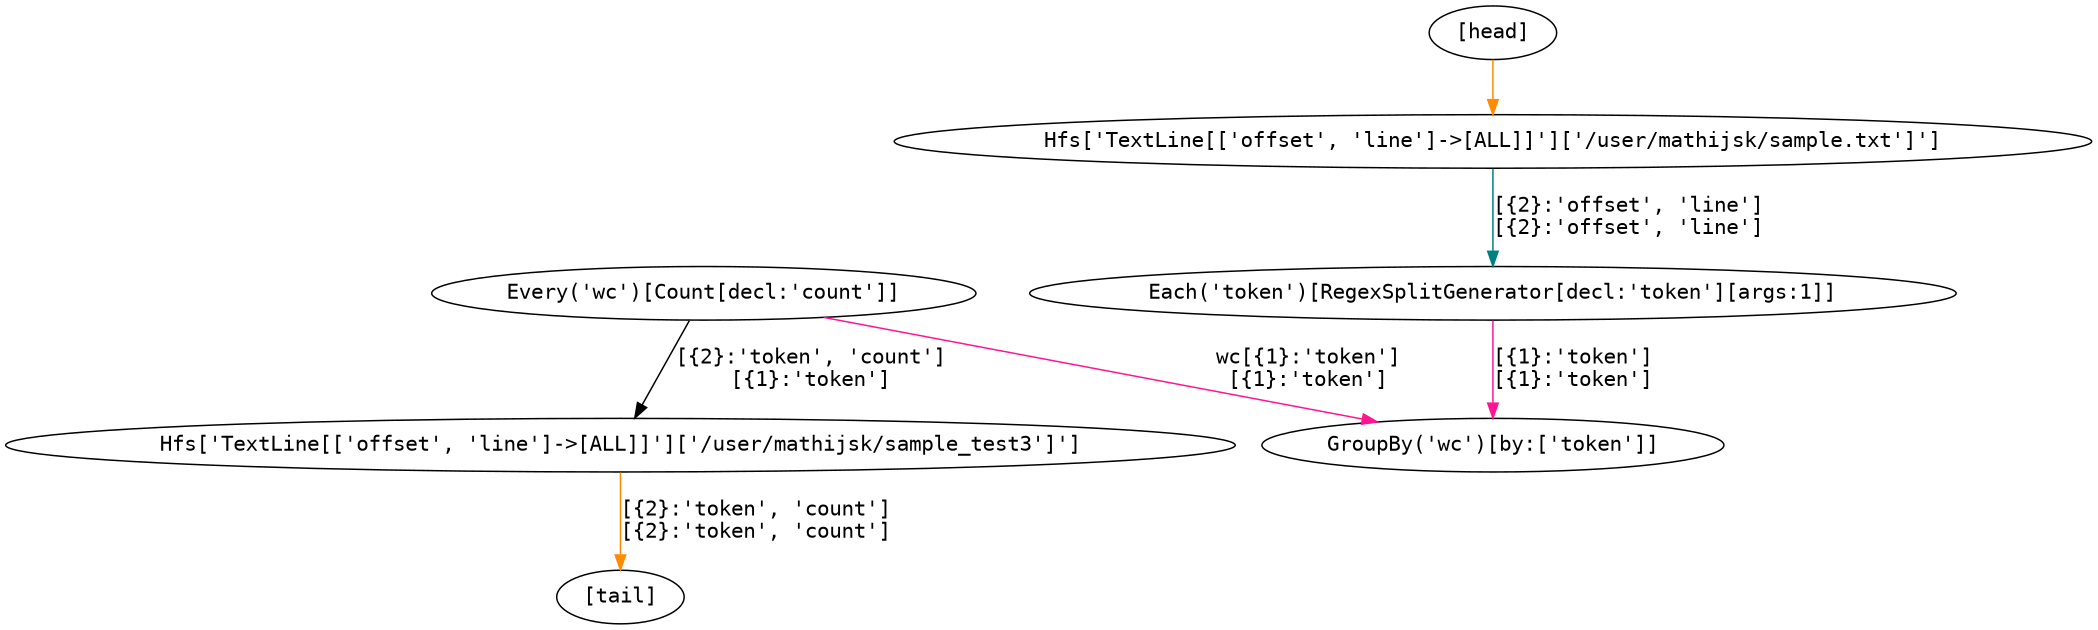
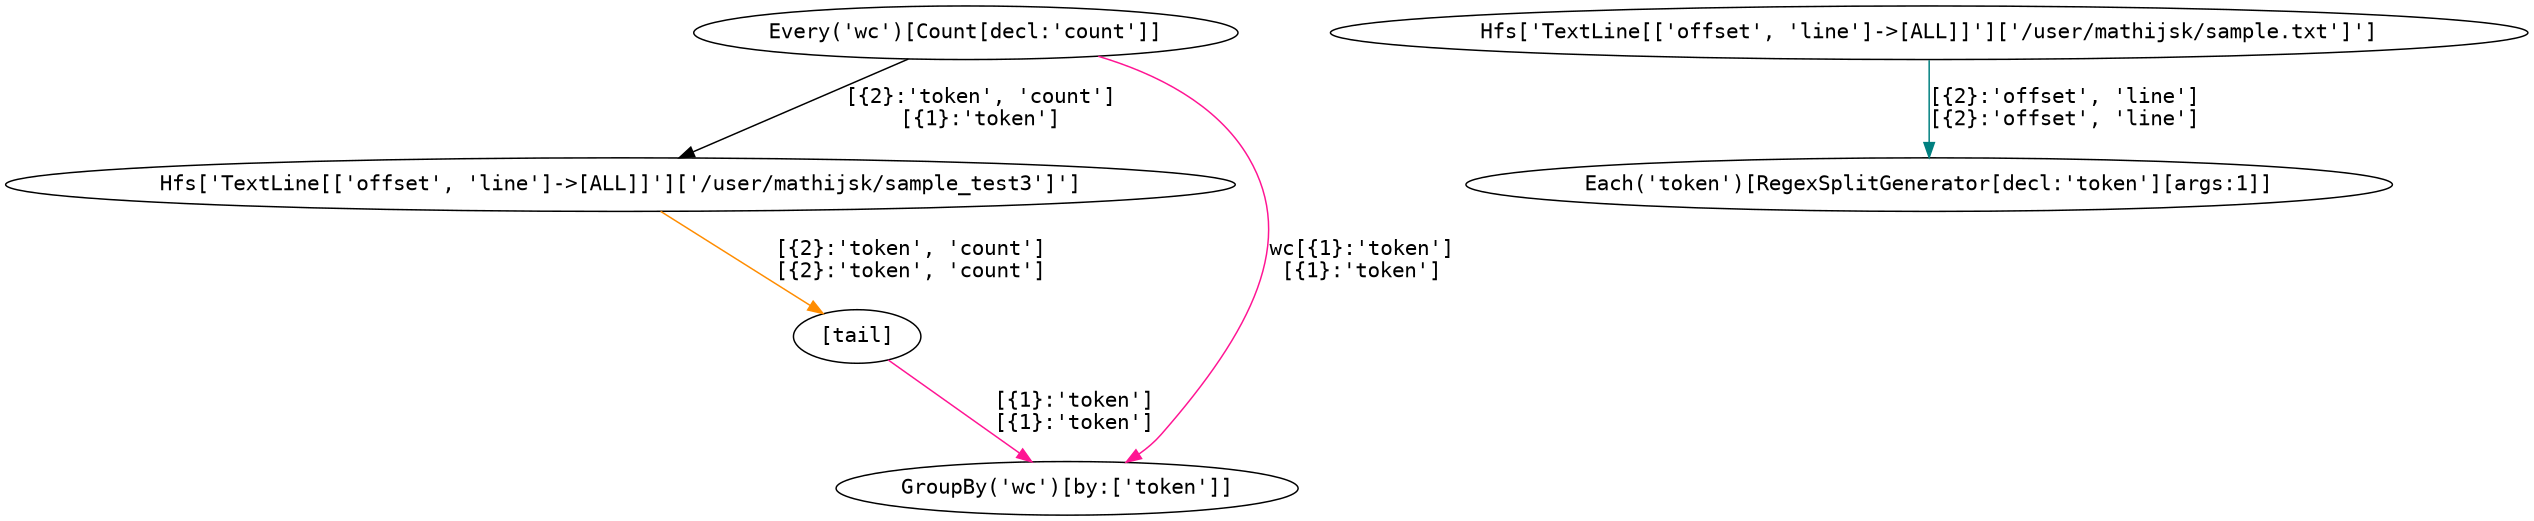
(1493, 33) -> none
(1493, 362) -> (954, 406)
